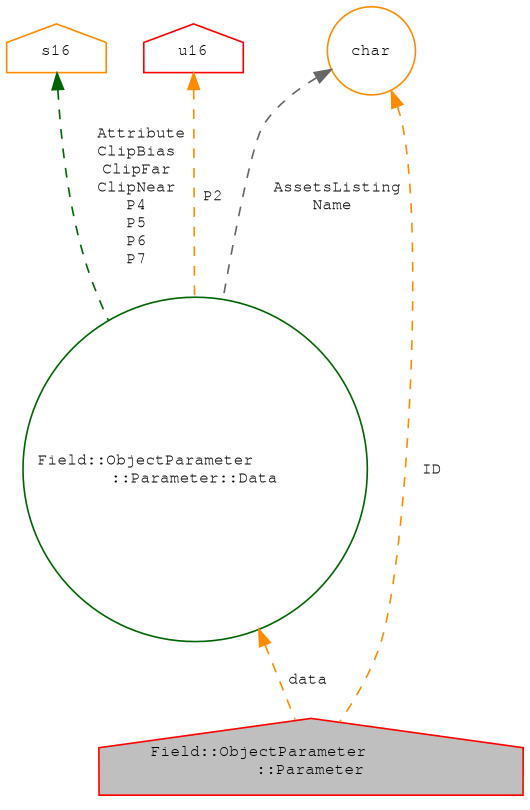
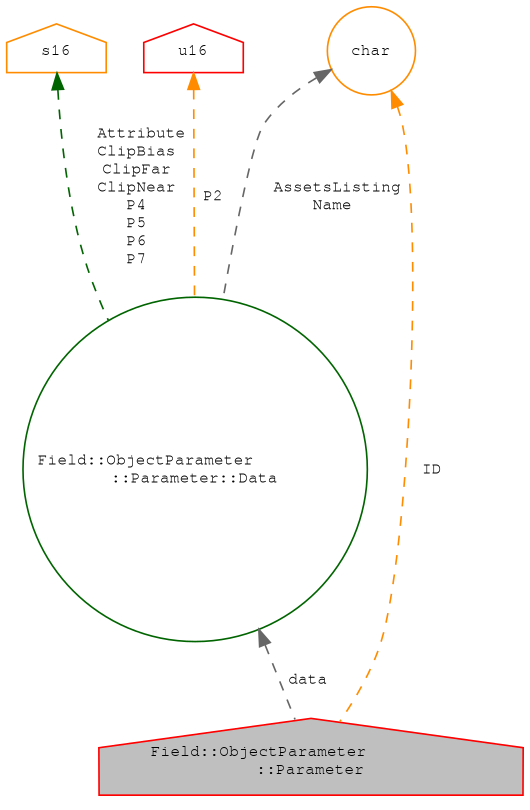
(280, 682) -> (280, 682)
